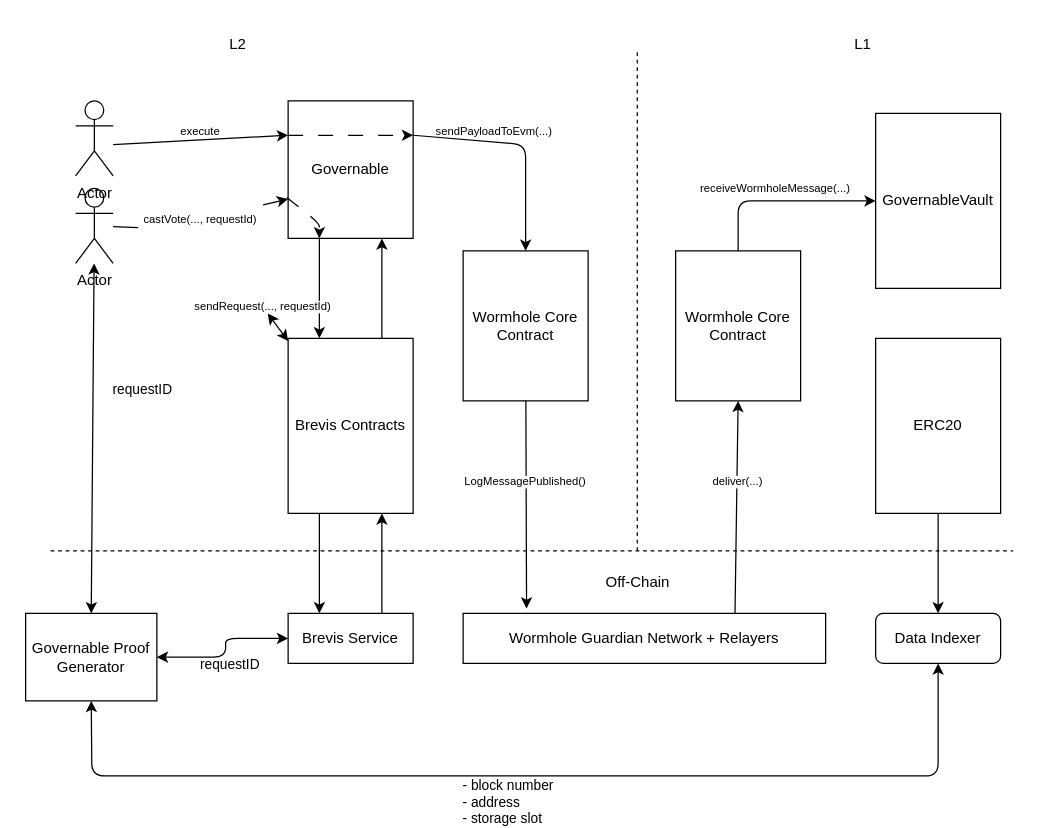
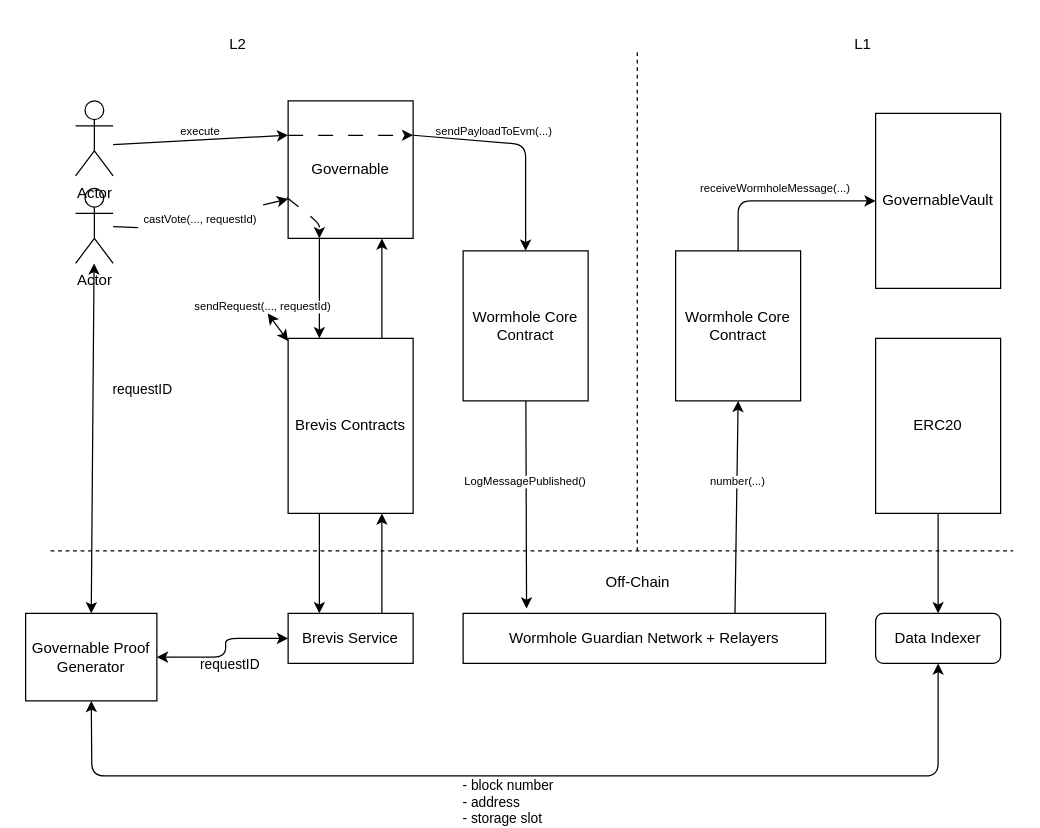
(738, 482) -> (738, 482)
